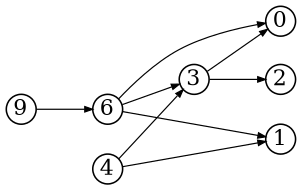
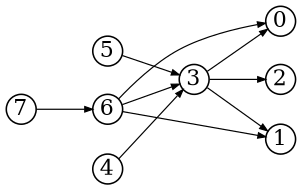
none -> (108, 51)
(21, 109) -> (21, 109)
(190, 155) -> (234, 107)
